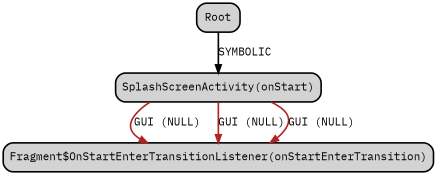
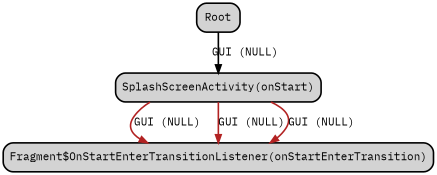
(245, 53) -> (245, 53)
